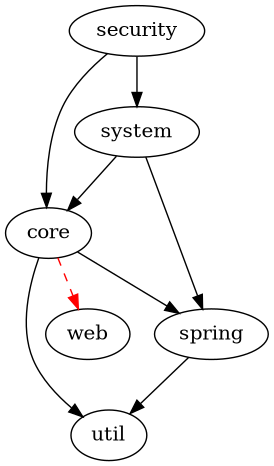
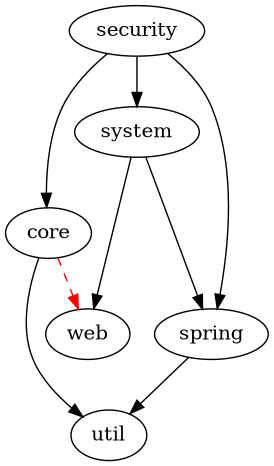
(97, 178) -> (114, 226)
(122, 279) -> (226, 165)
